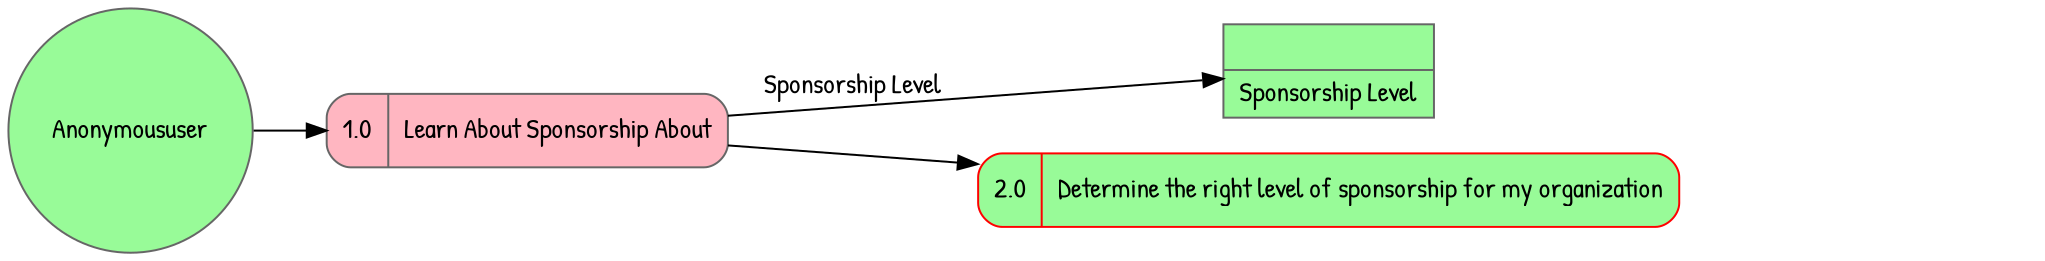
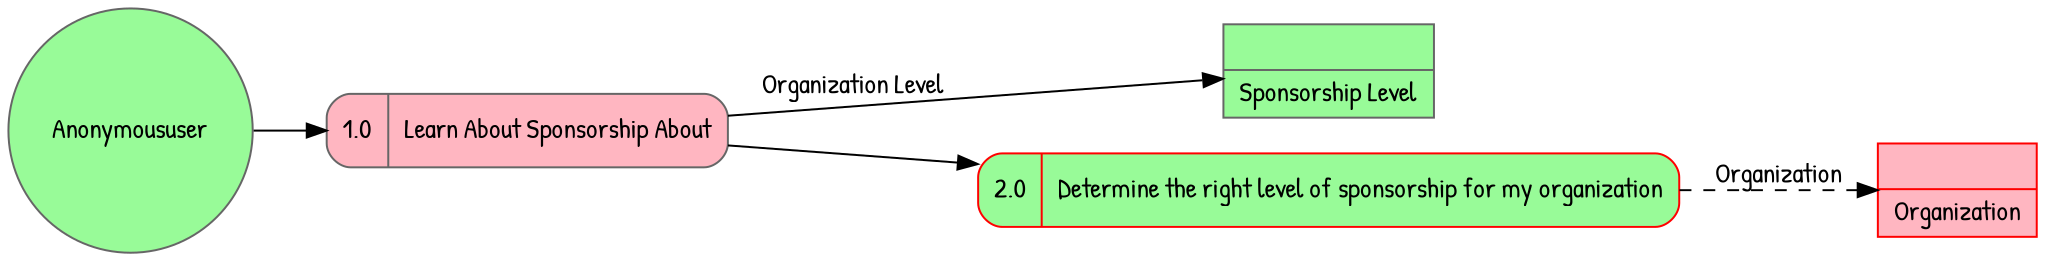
(853, 86) -> (853, 86)
none -> (1957, 190)
